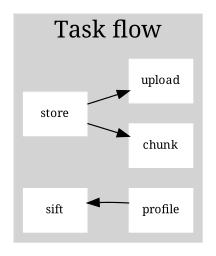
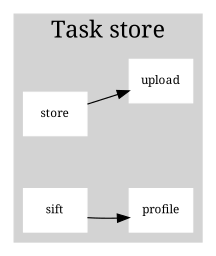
(108, 32) -> (108, 32)
(161, 146) -> none
(114, 202) -> (102, 218)
